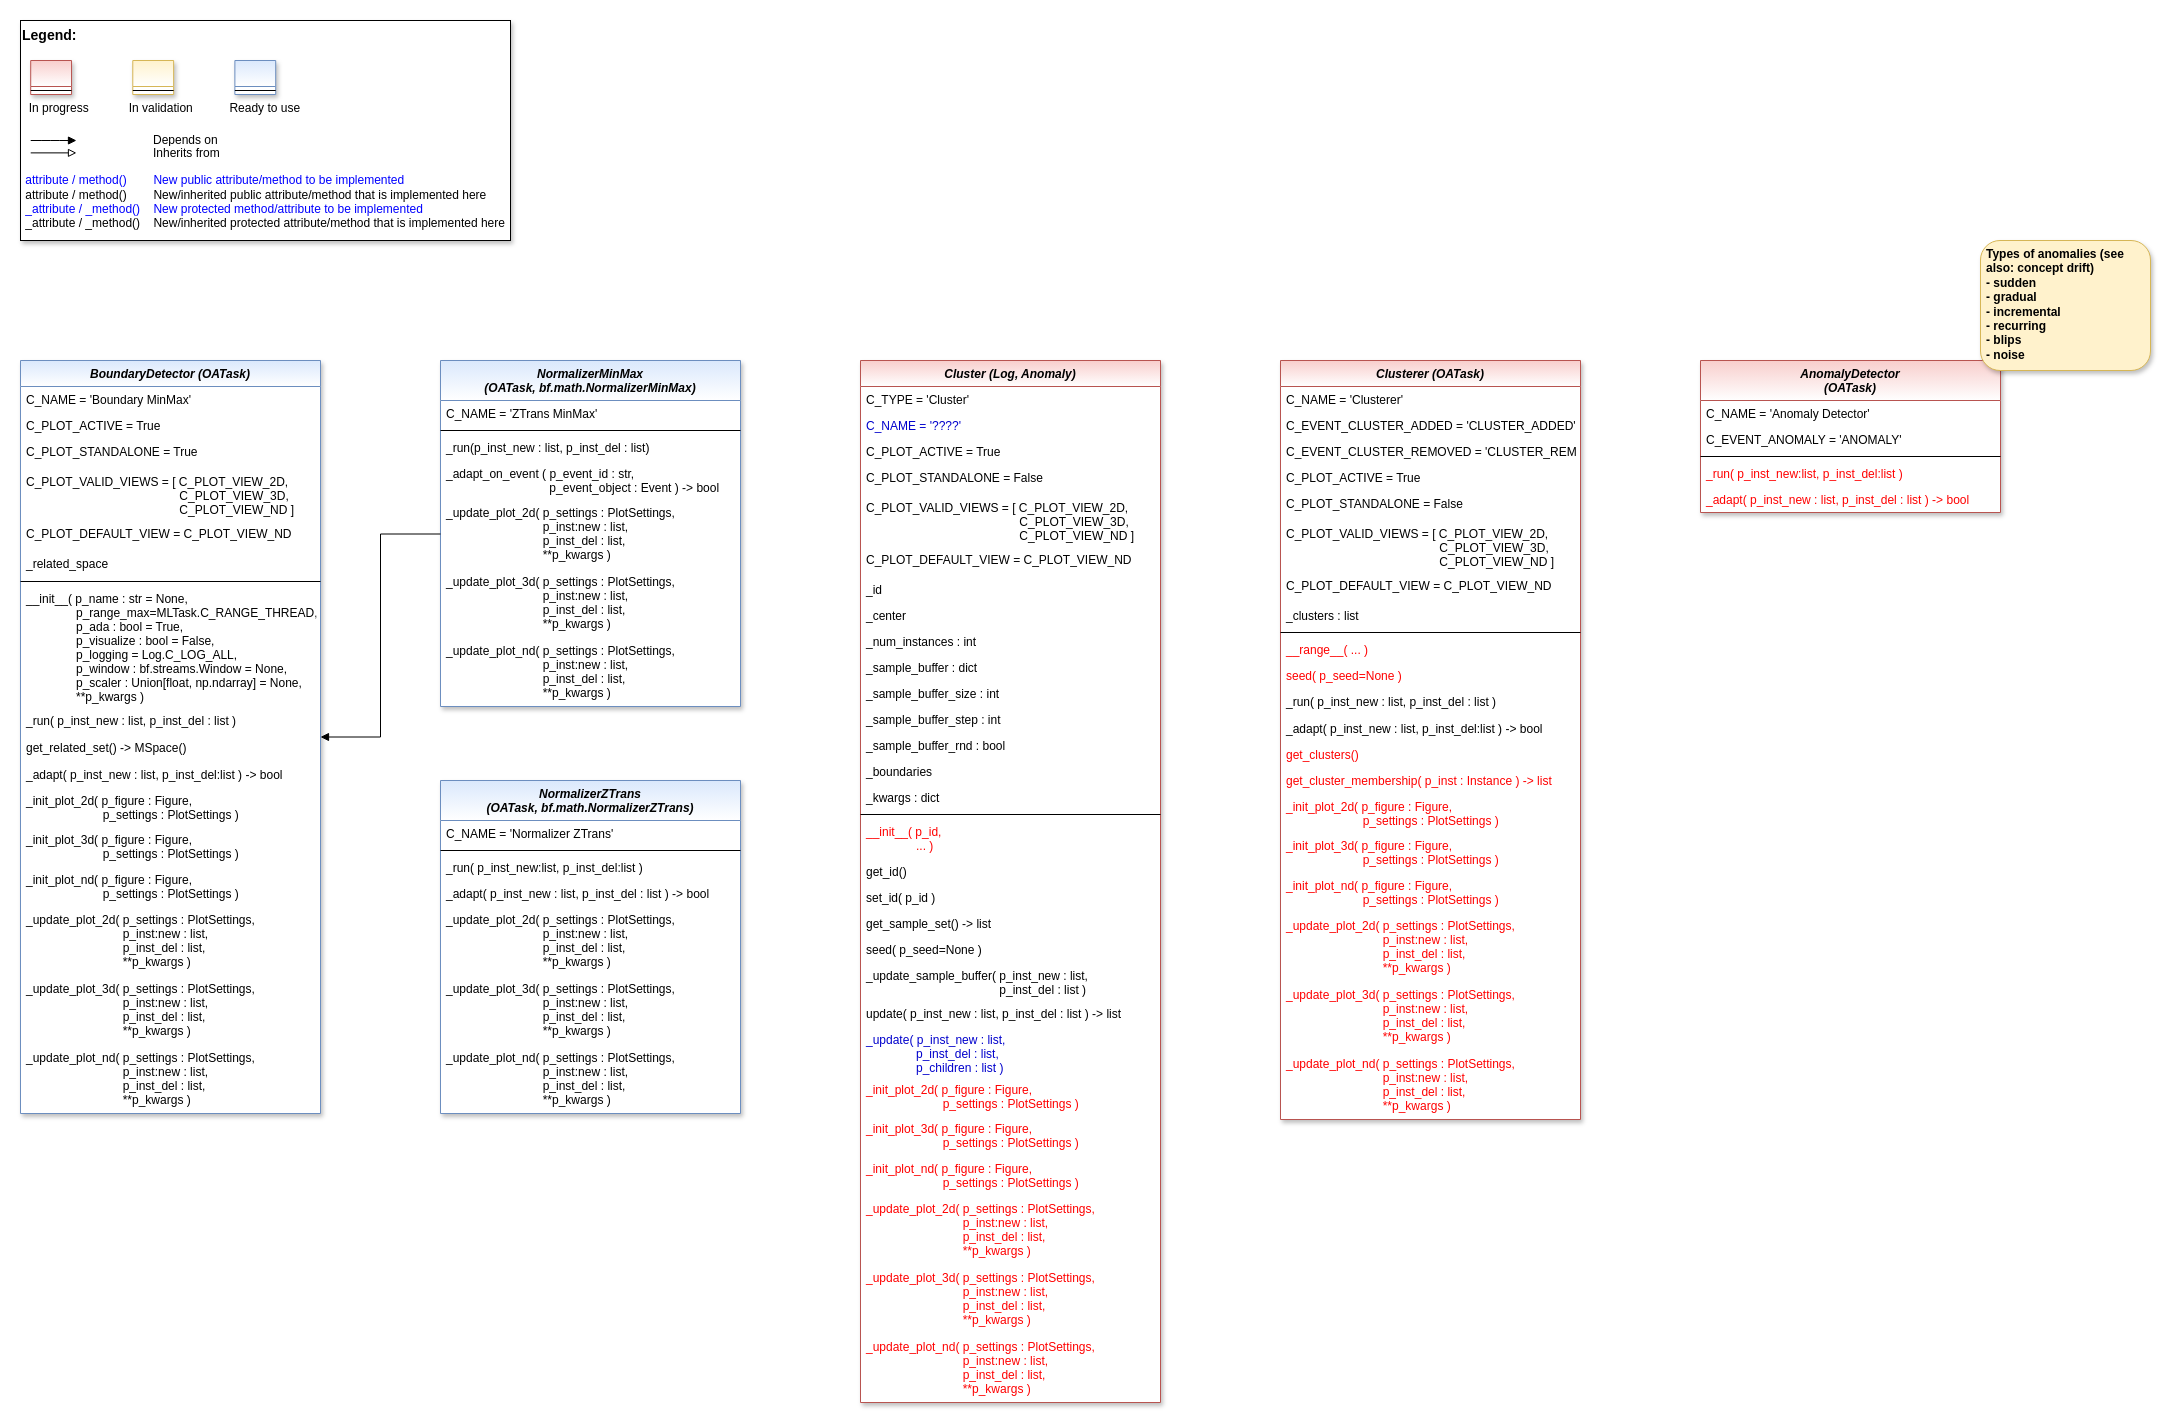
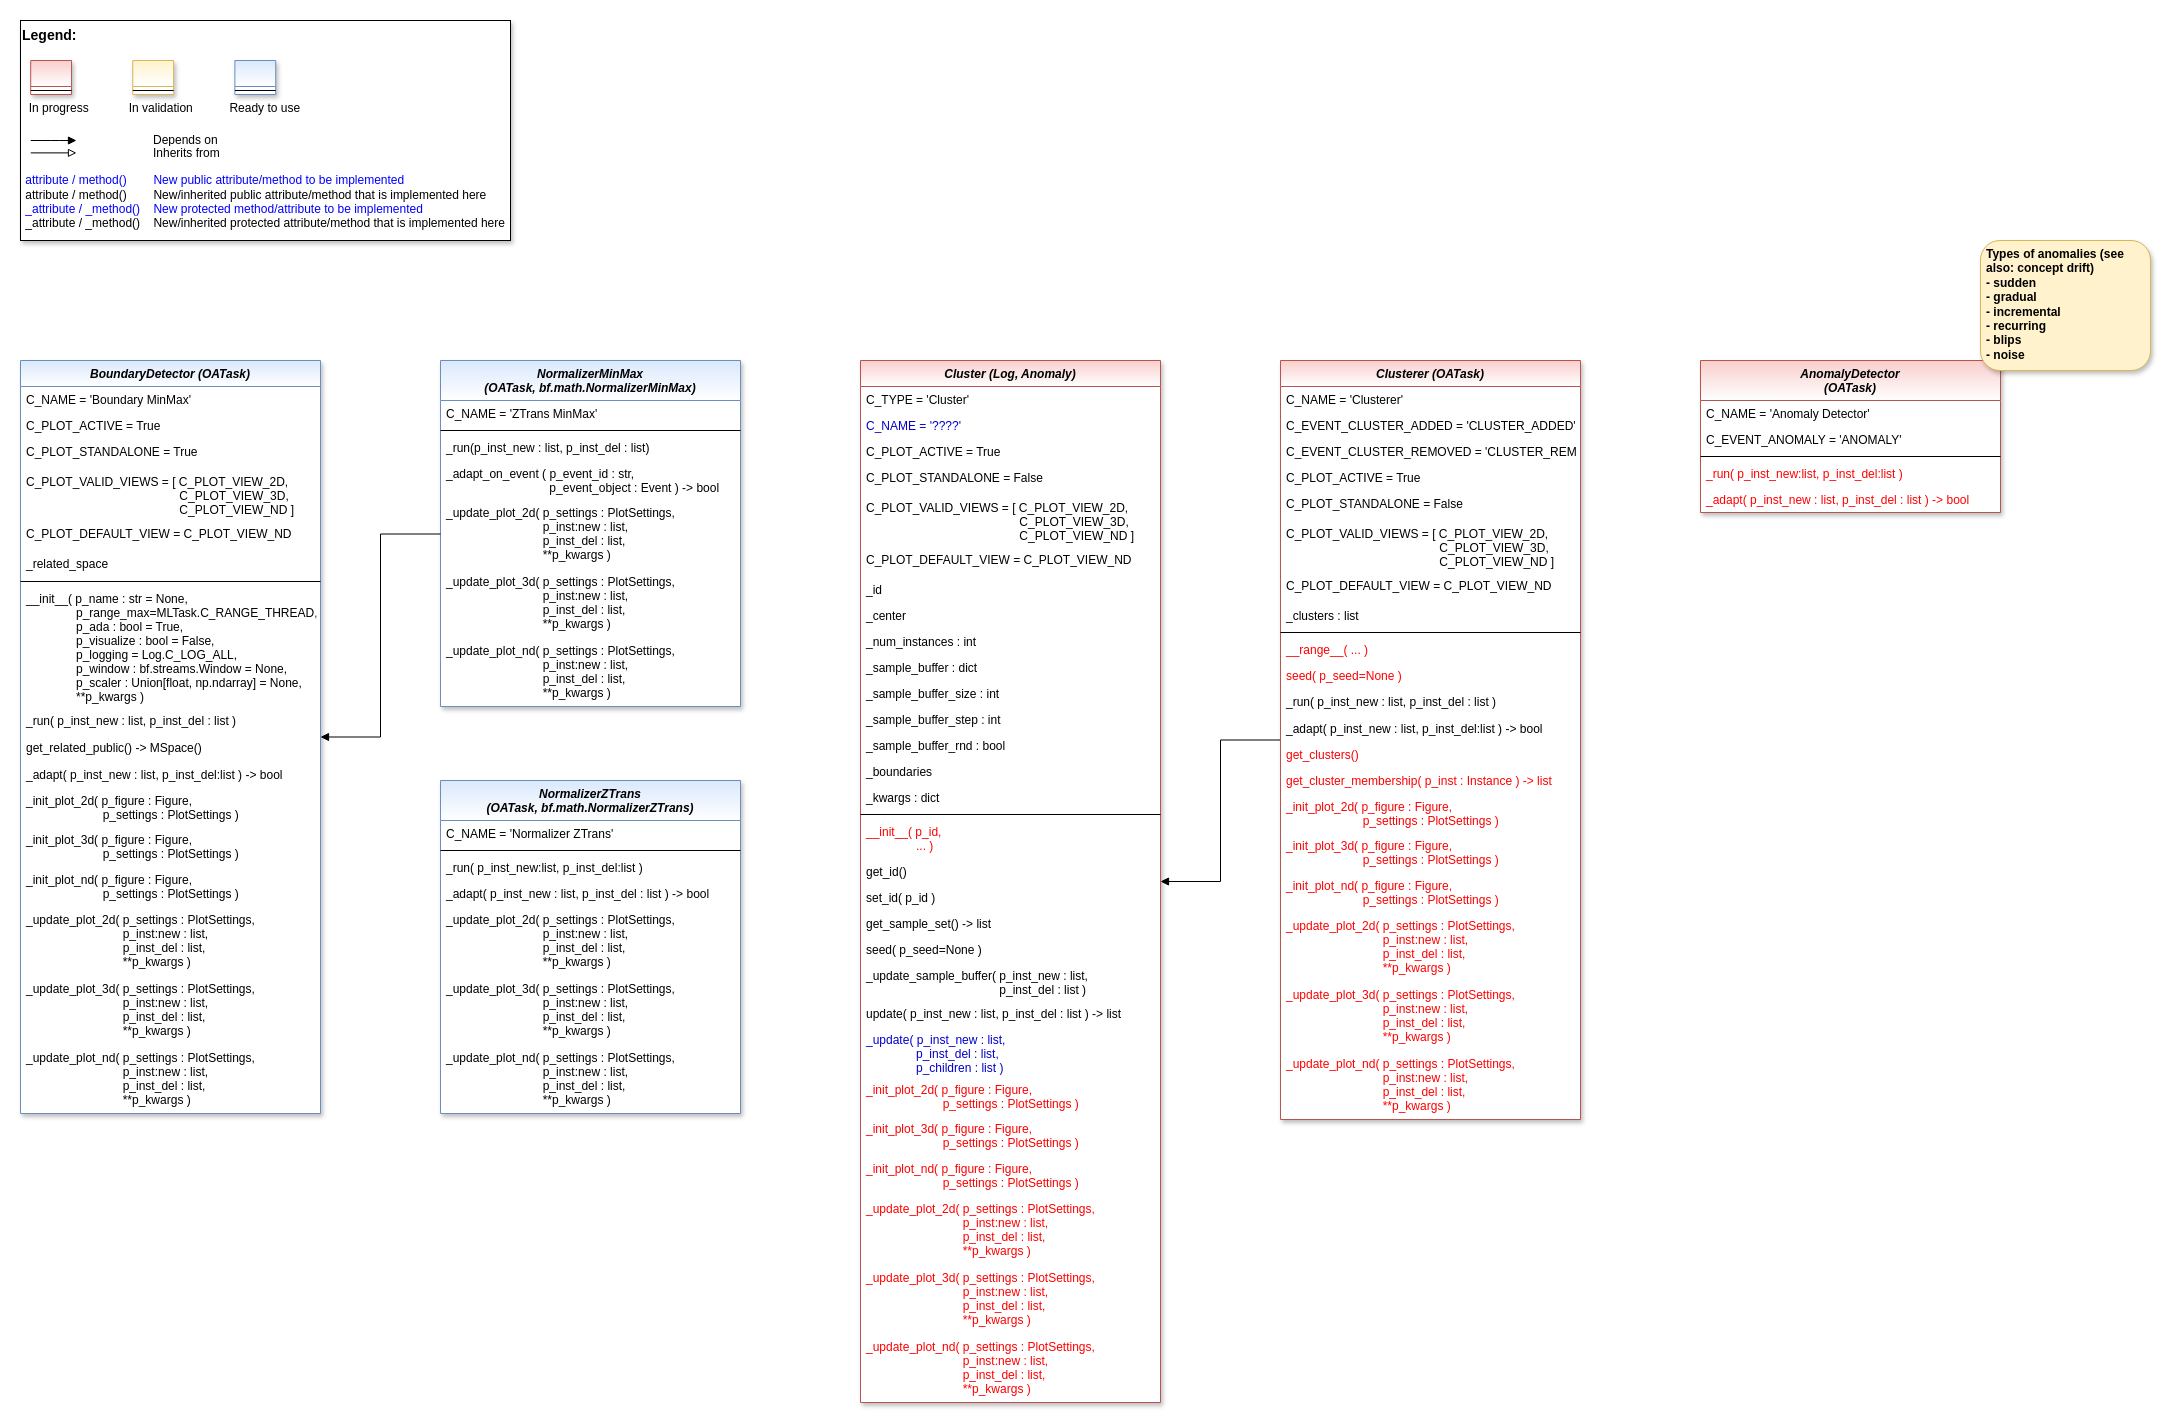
(119, 748) -> (126, 748)
none -> (1221, 807)
